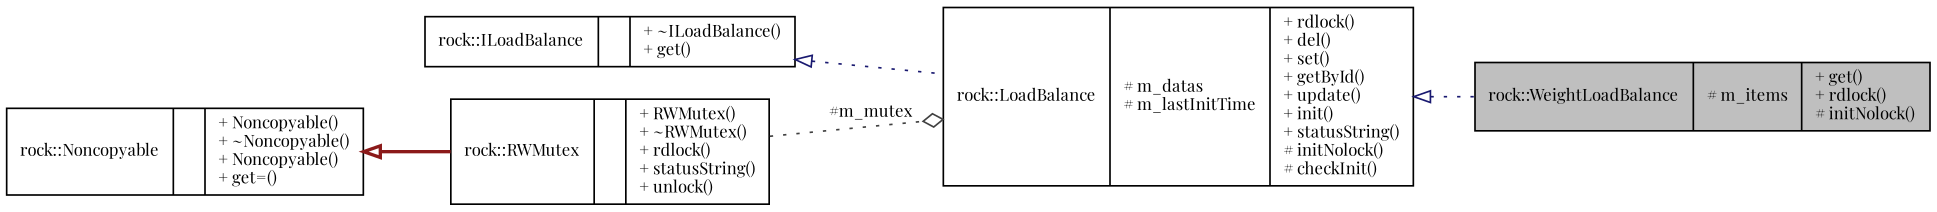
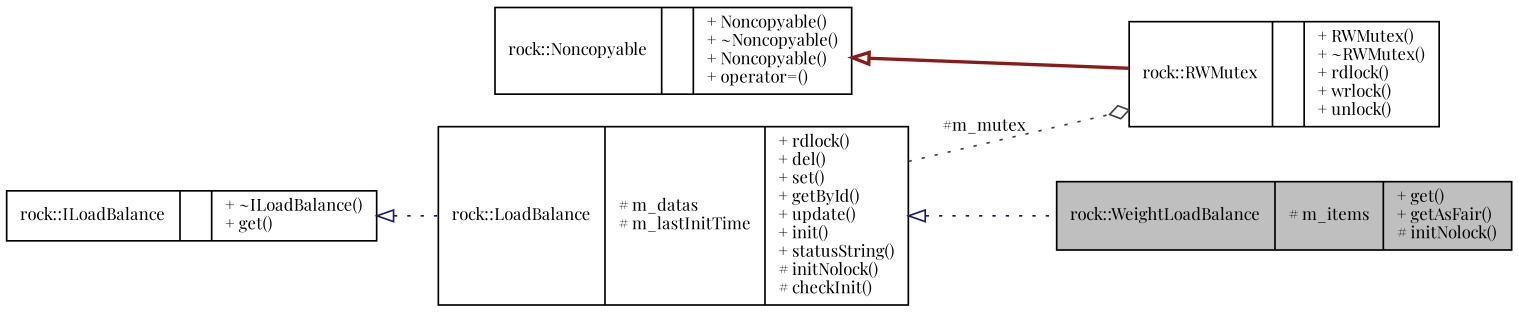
(1851, 96) -> (1445, 215)
(846, 129) -> (1009, 138)
(698, 169) -> (1355, 92)
(248, 178) -> (758, 78)
